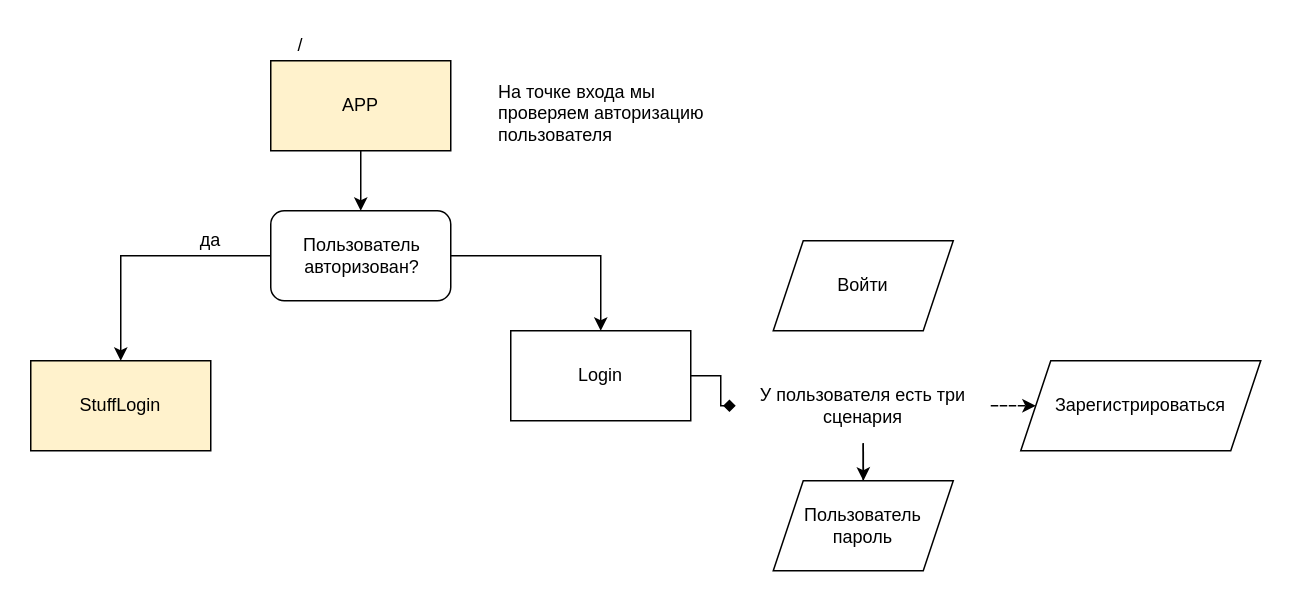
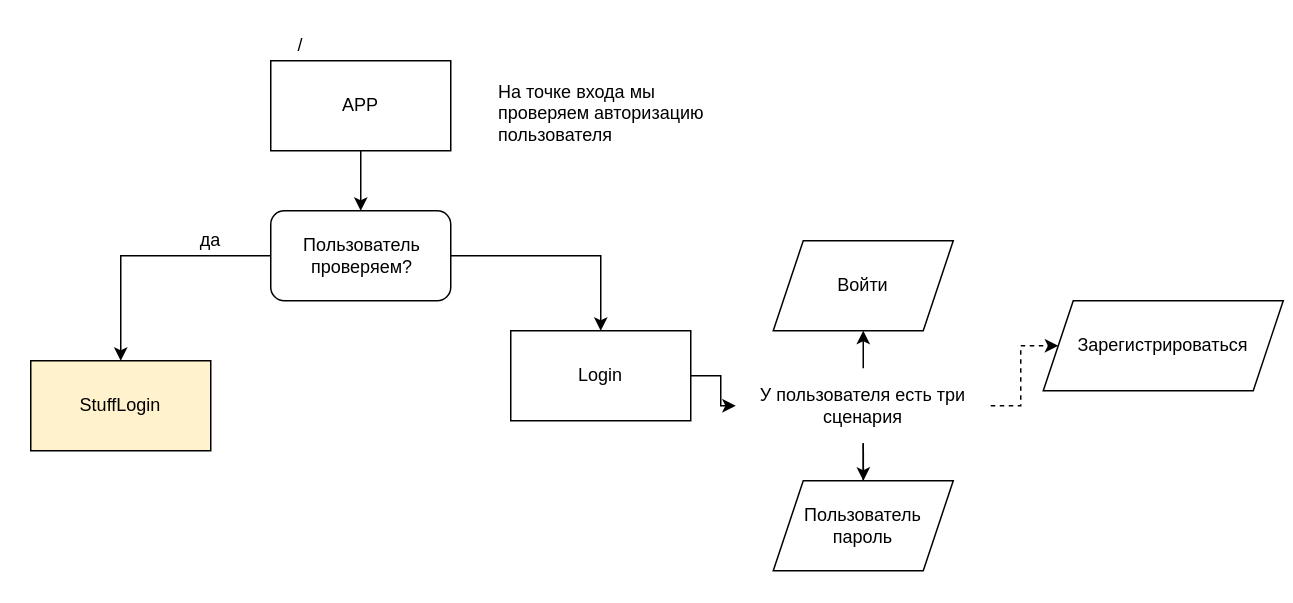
(361, 106) -> (361, 106)
(362, 256) -> (362, 256)
none -> (863, 344)
(721, 403) -> (721, 403)
(1141, 406) -> (1163, 346)
